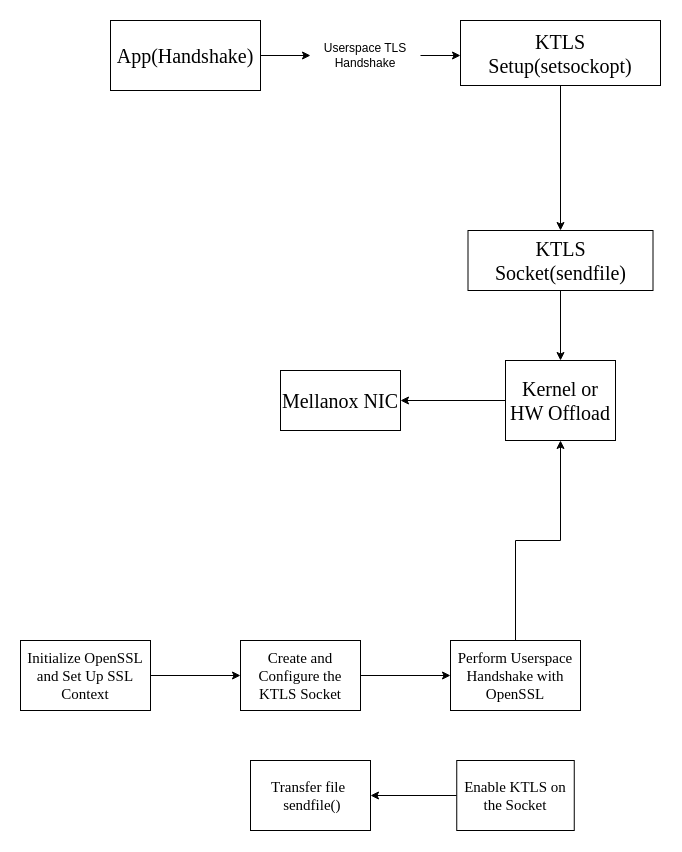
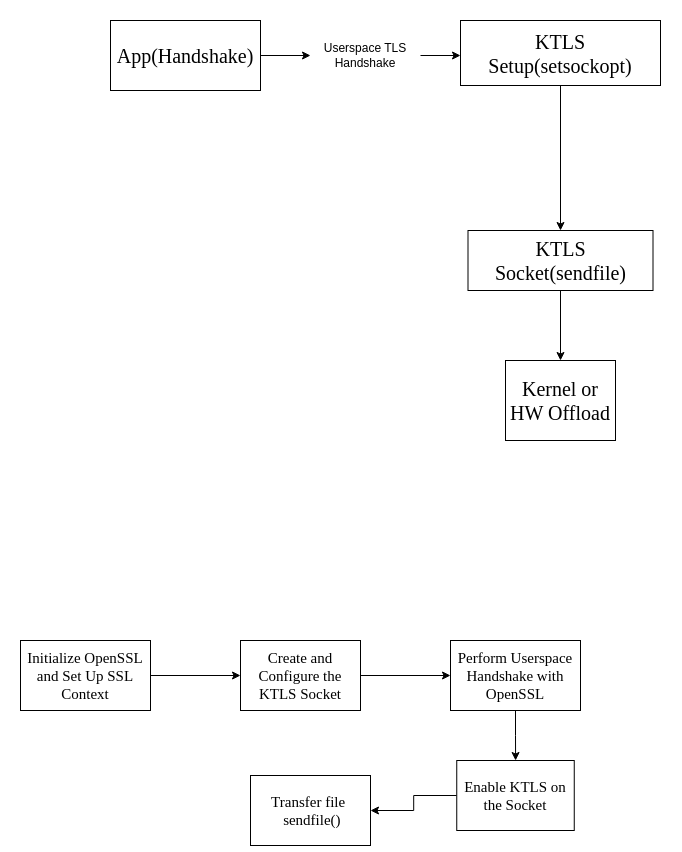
(341, 401) -> none
(456, 401) -> none
(535, 541) -> (516, 732)
(311, 796) -> (311, 811)
